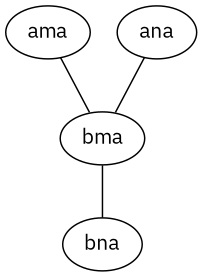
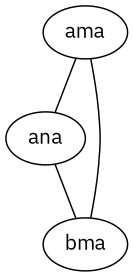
none -> (66, 85)
(102, 244) -> none
